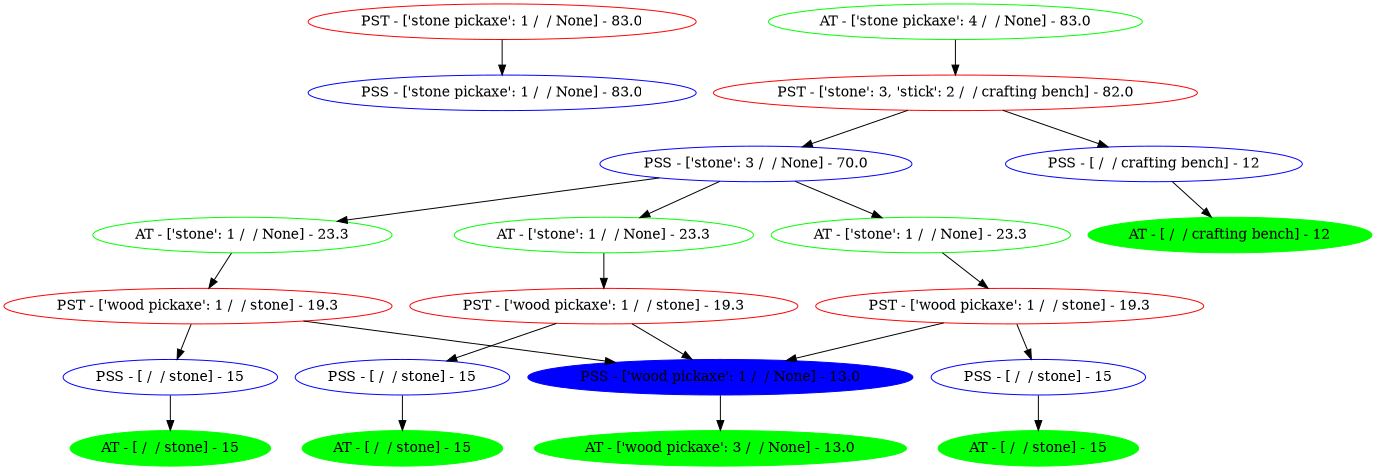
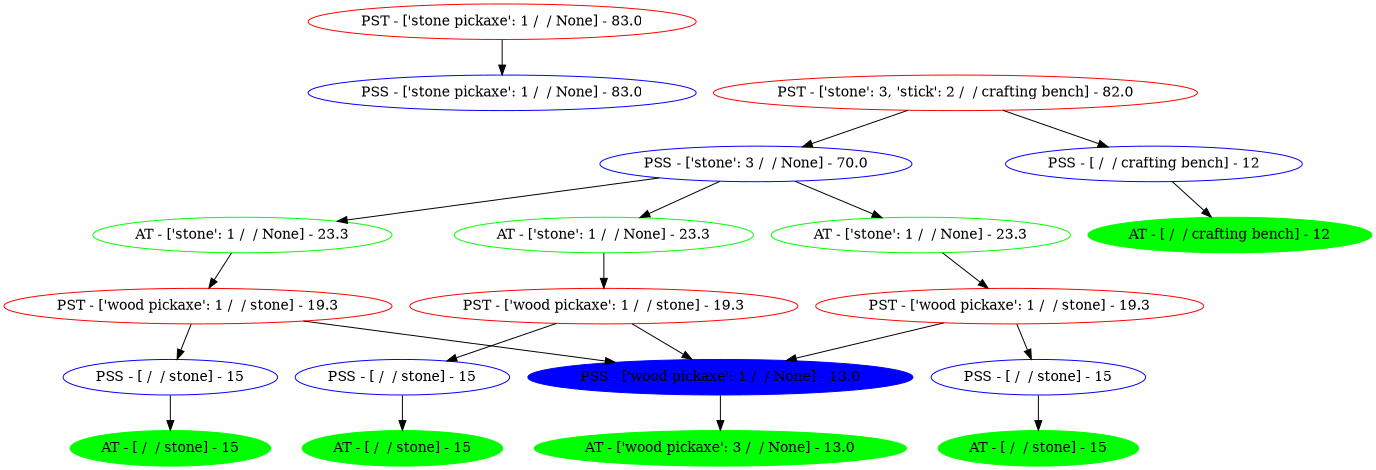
(955, 22) -> none
